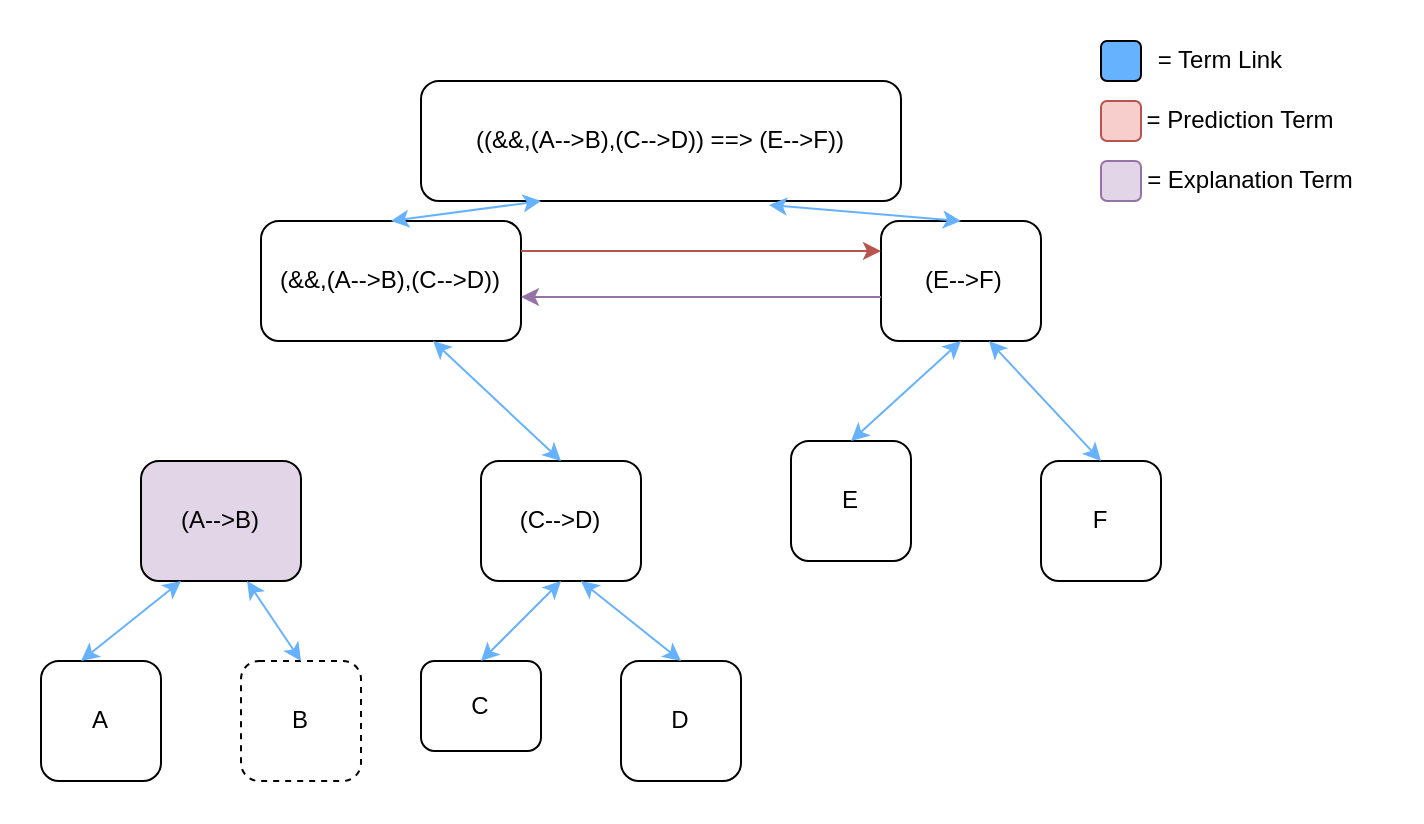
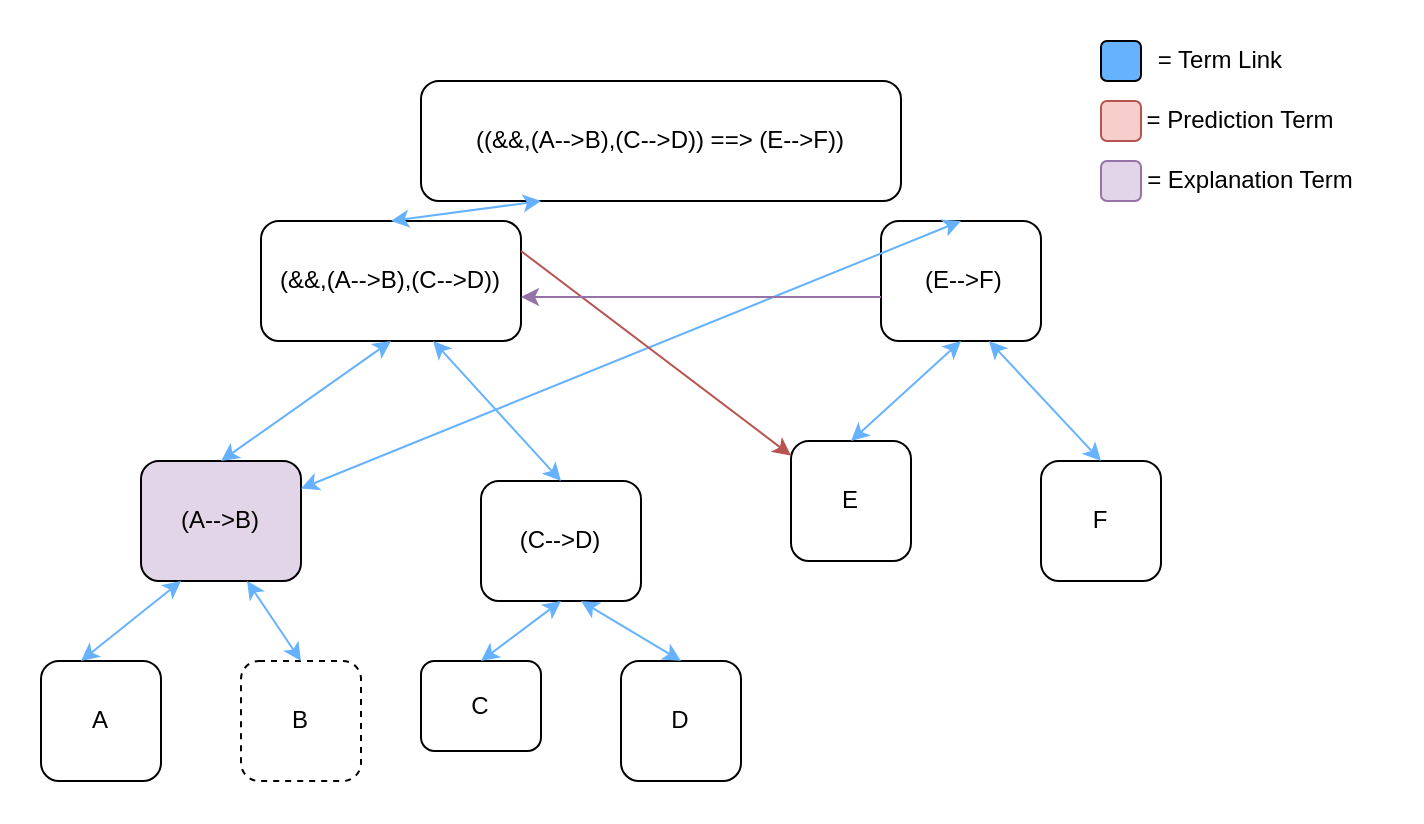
(865, 213) -> (540, 392)
(694, 251) -> (683, 374)
none -> (306, 401)
(561, 521) -> (561, 541)
